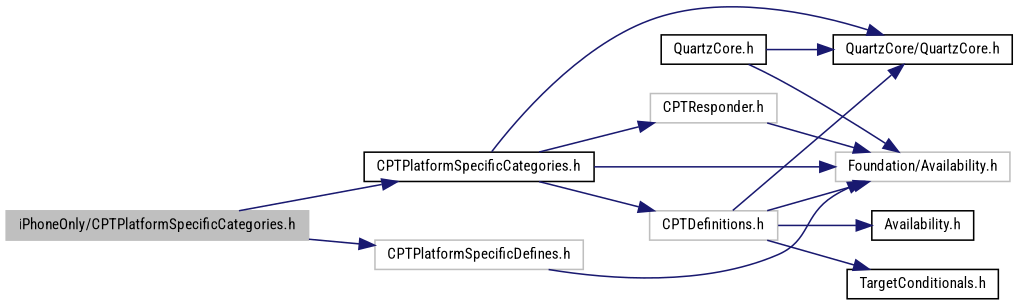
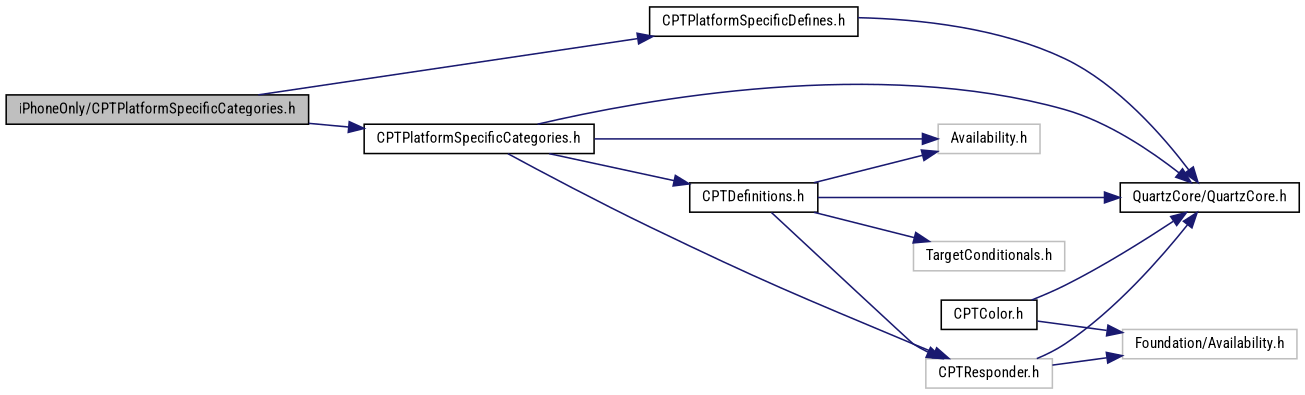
(714, 50) -> (989, 315)
(707, 167) -> (758, 139)
(811, 198) -> (848, 284)
(157, 225) -> (157, 110)
(714, 225) -> (754, 198)
(923, 225) -> (989, 139)
(479, 255) -> (754, 22)
(714, 273) -> (1044, 50)
(923, 284) -> (989, 256)
none -> (1119, 300)
